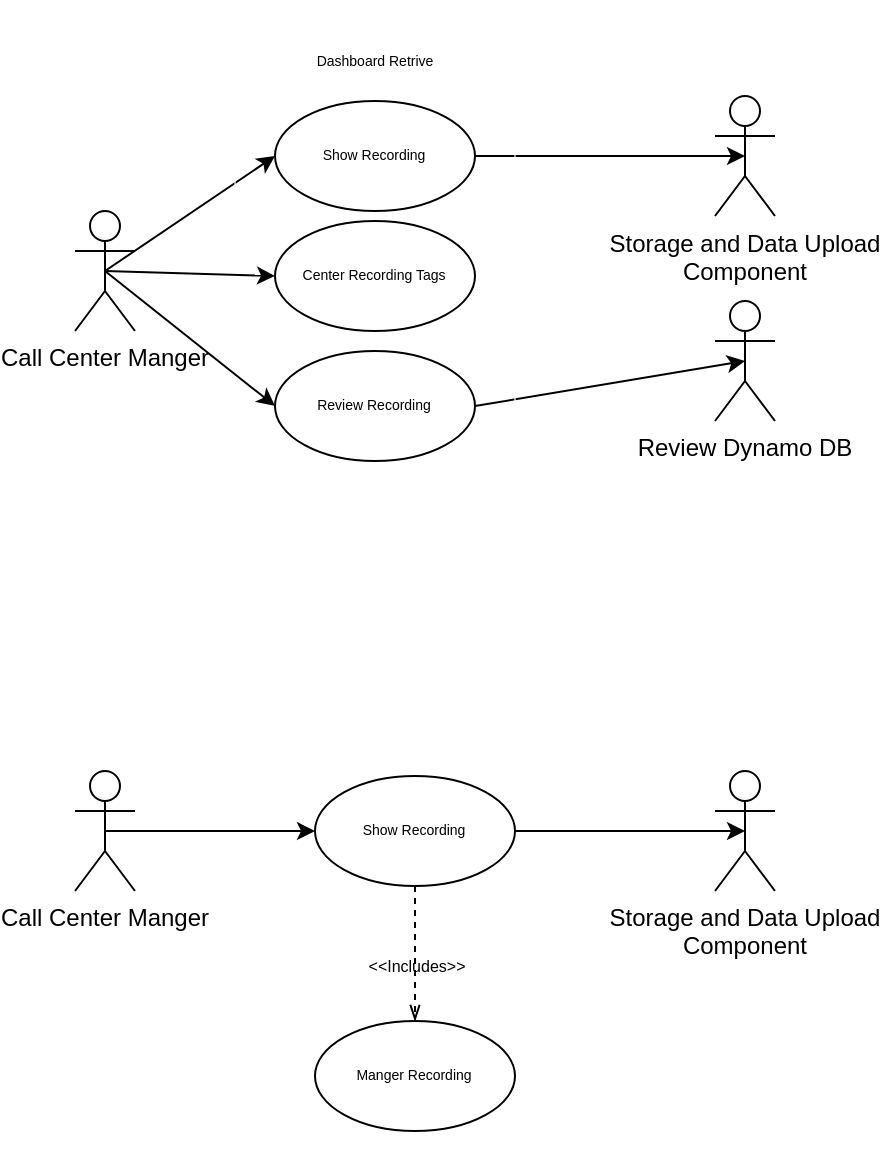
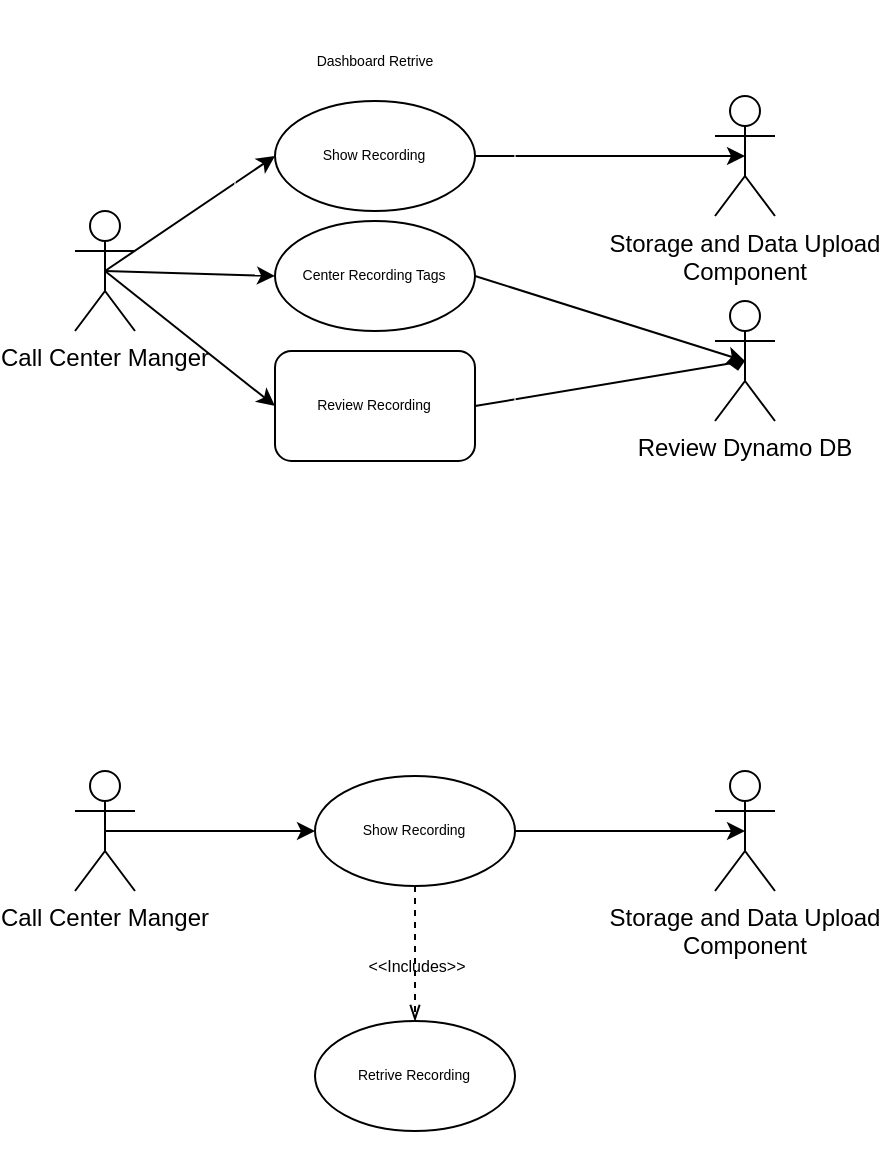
none -> (604, 317)
(728, 364) -> (727, 364)
(375, 406) -> (375, 406)
(414, 1075) -> (414, 1075)
